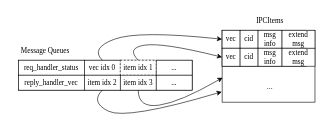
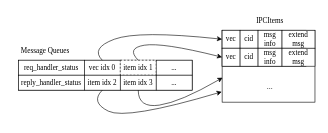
(51, 83) -> (51, 83)
